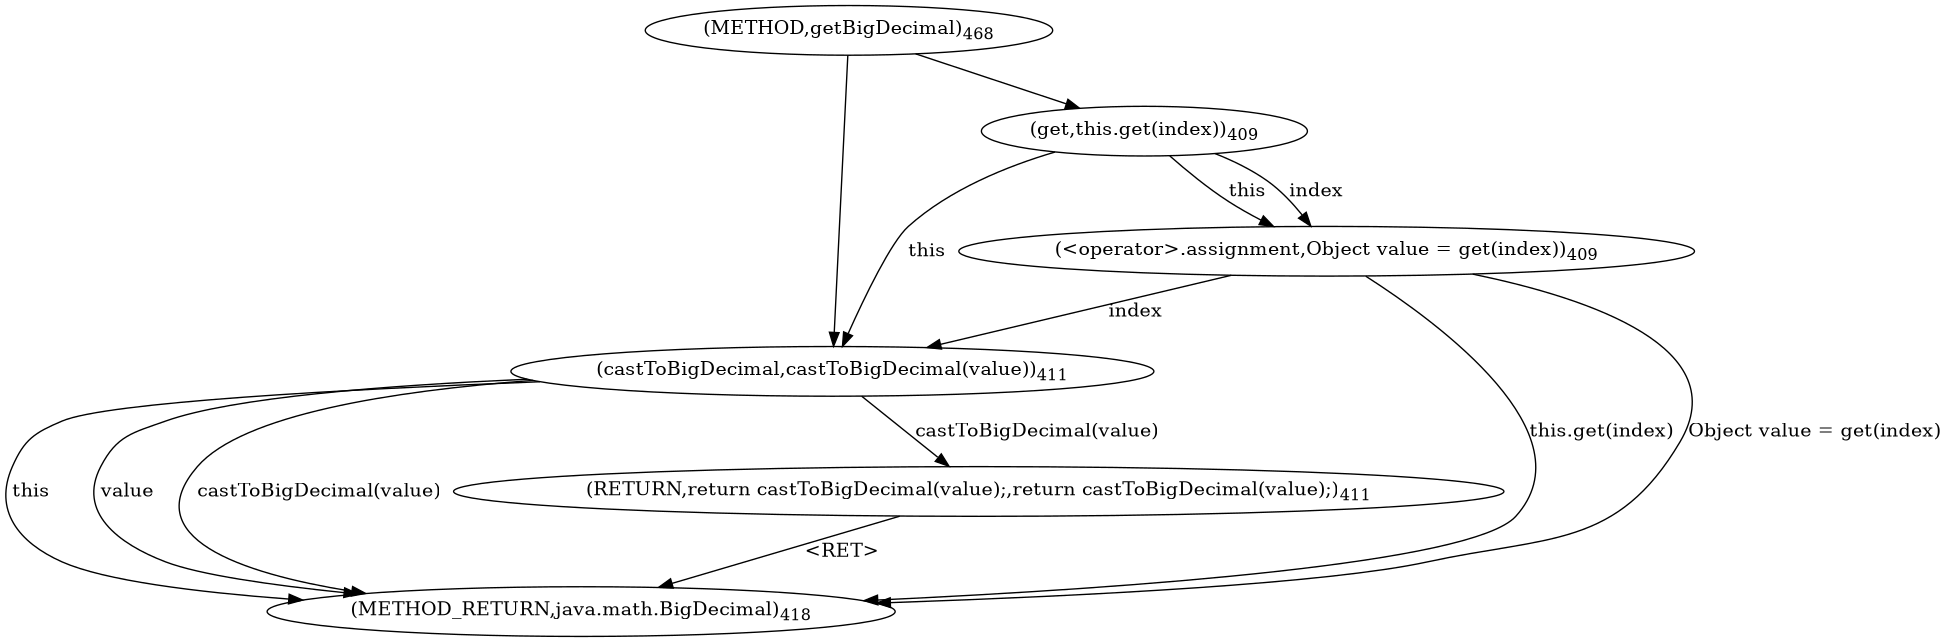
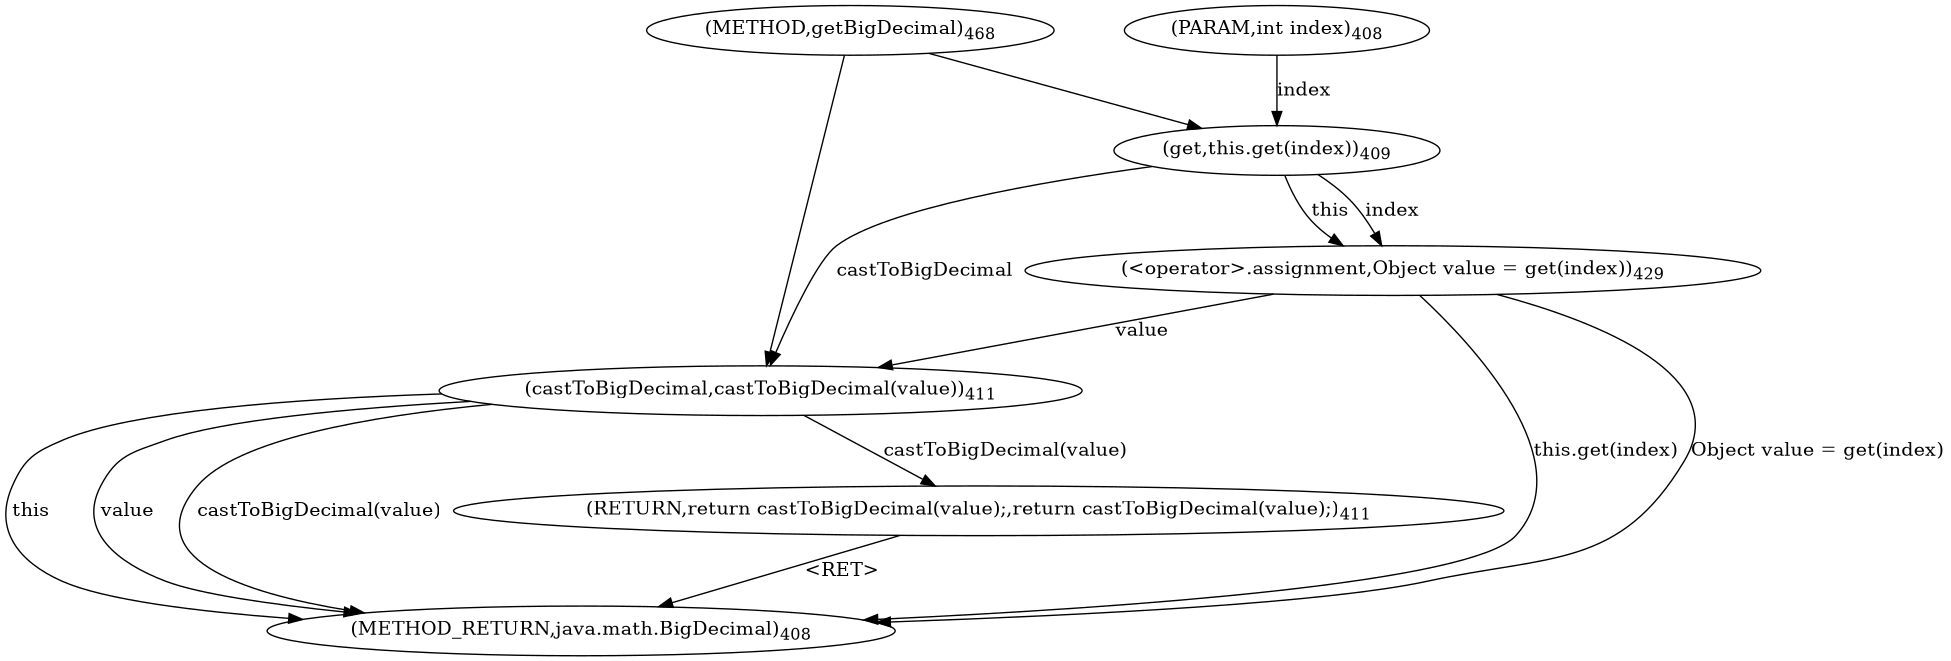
none -> (1277, 30)
(1583, 249) -> (1649, 269)
(928, 251) -> (925, 271)
(1136, 311) -> (1142, 331)
(796, 610) -> (796, 629)
